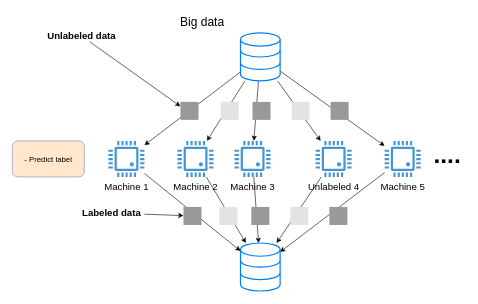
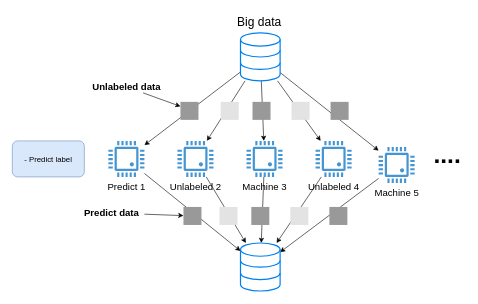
(202, 21) -> (259, 21)
(81, 36) -> (126, 87)
(48, 159) -> (48, 159)
(252, 159) -> (264, 159)
(402, 159) -> (396, 165)
(127, 187) -> (127, 187)
(196, 187) -> (196, 187)
(112, 213) -> (112, 213)
